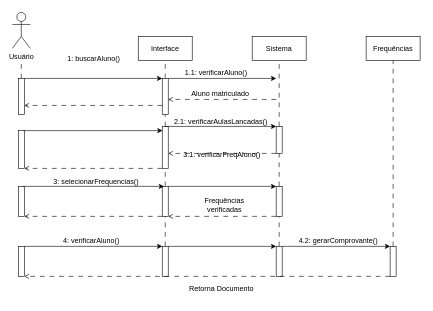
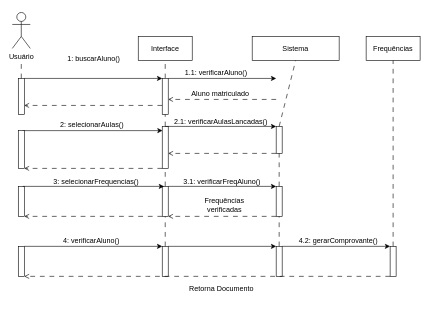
(279, 48) -> (296, 48)
none -> (92, 125)
(222, 155) -> (222, 182)
